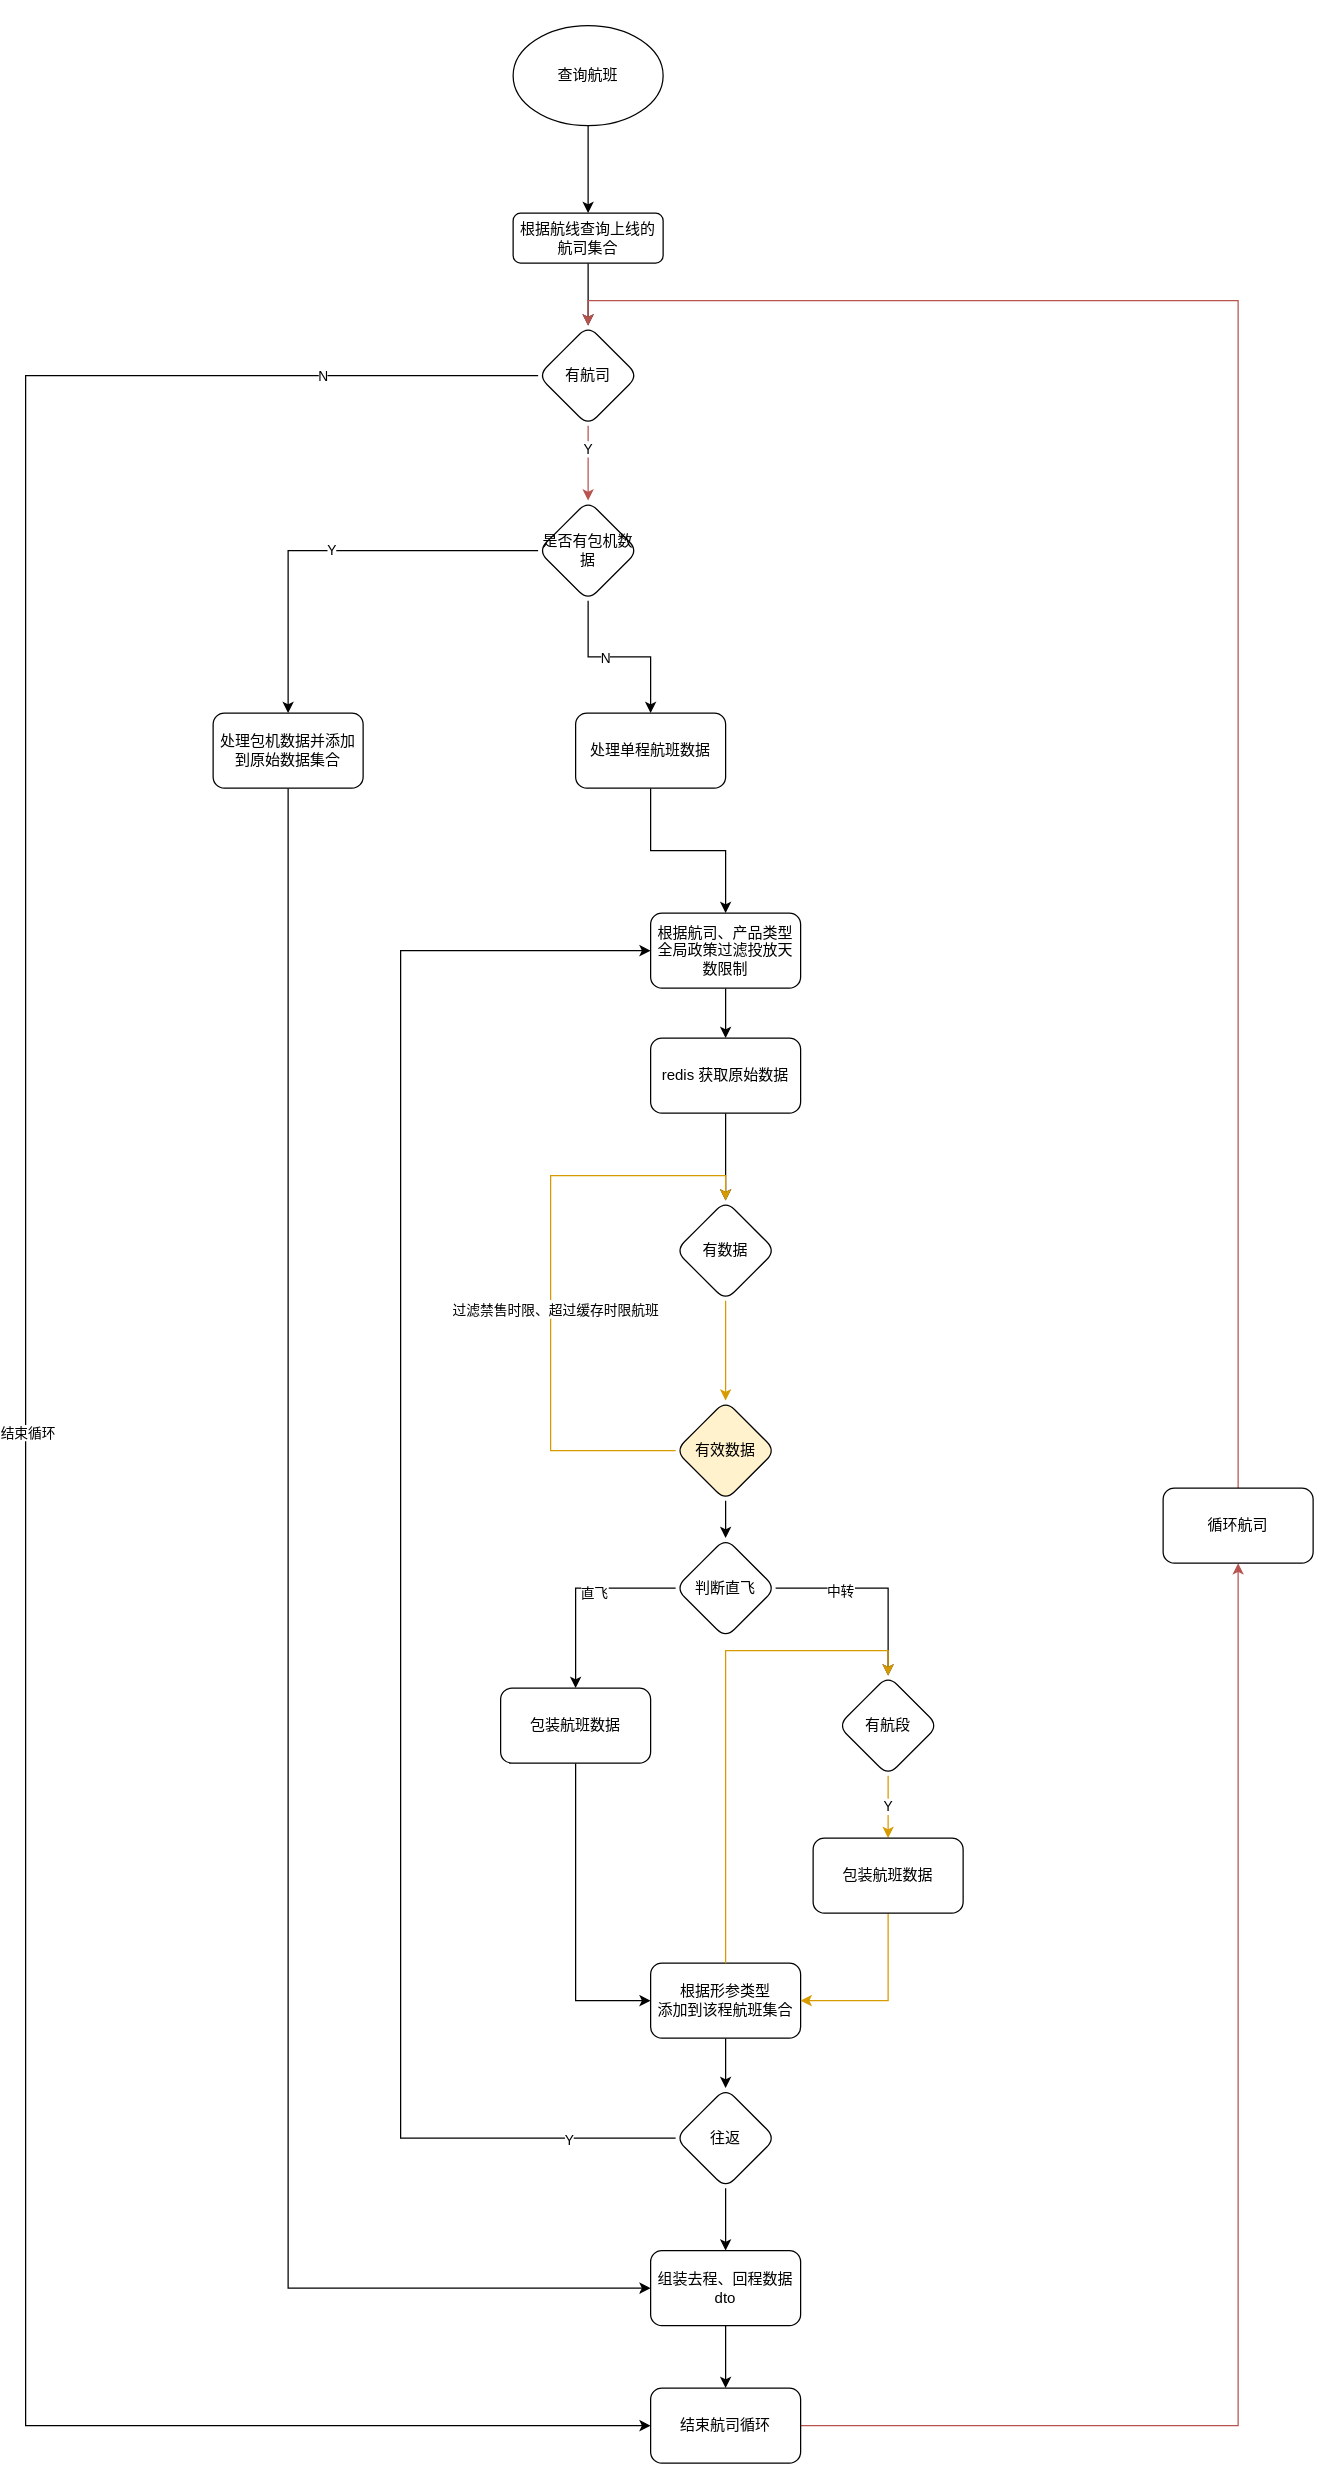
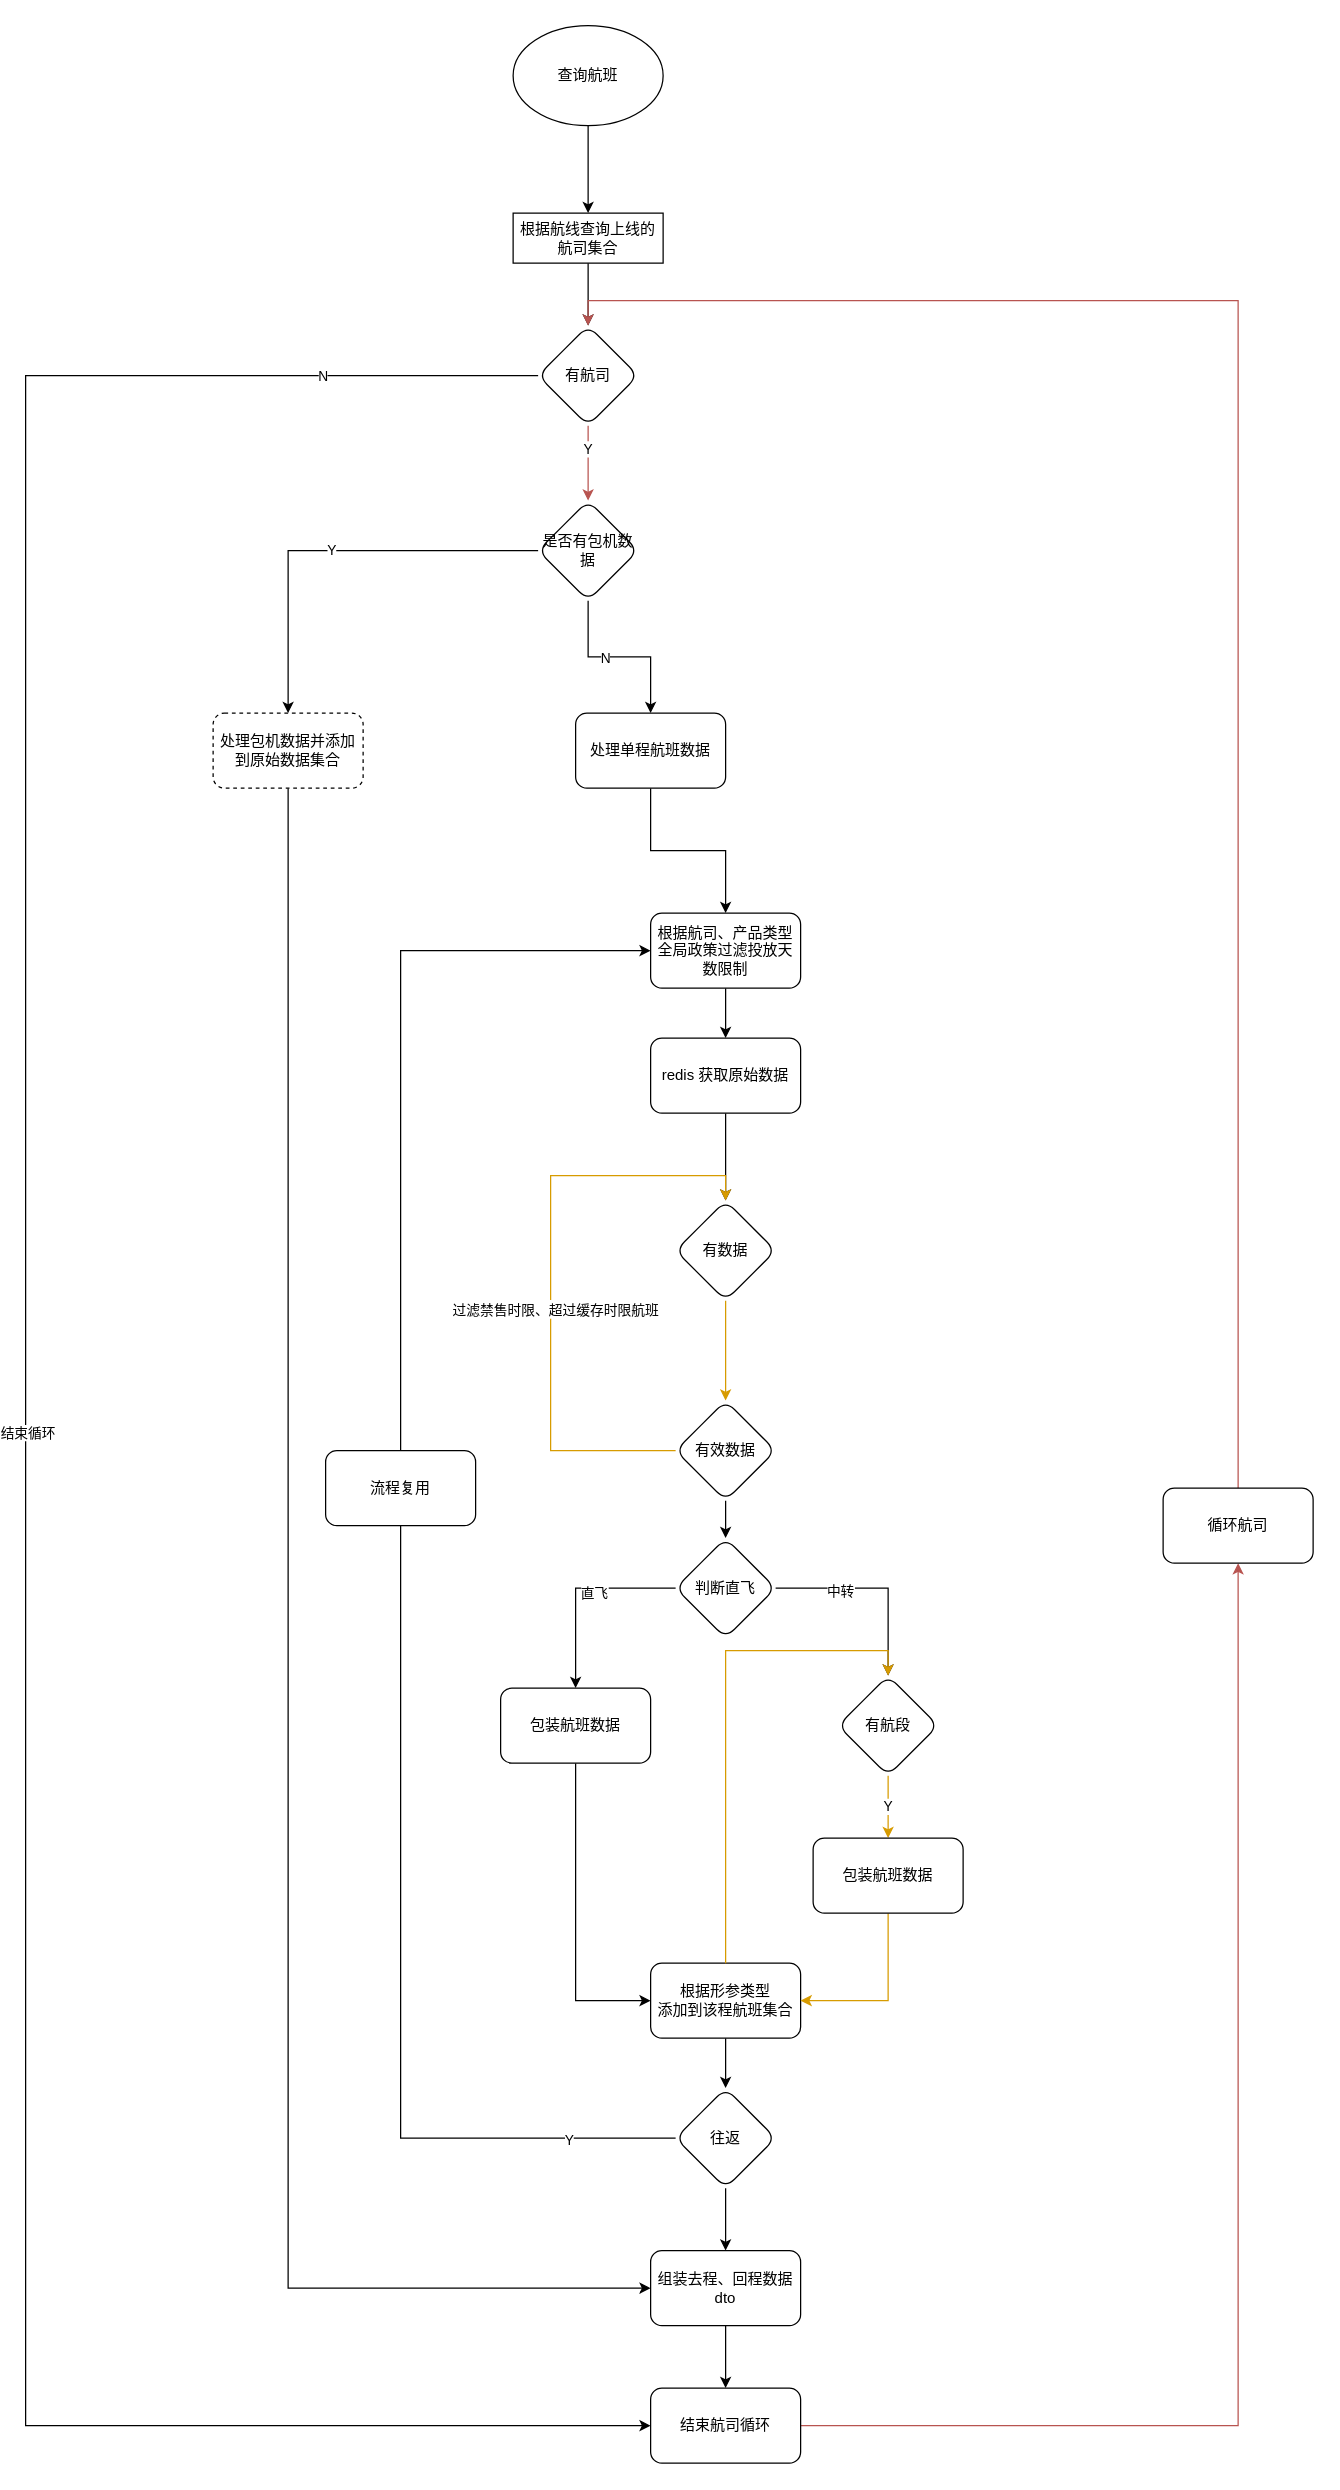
(588, 238) -> (588, 238)
(288, 751) -> (288, 751)
(726, 1451) -> (726, 1451)
none -> (401, 1488)
